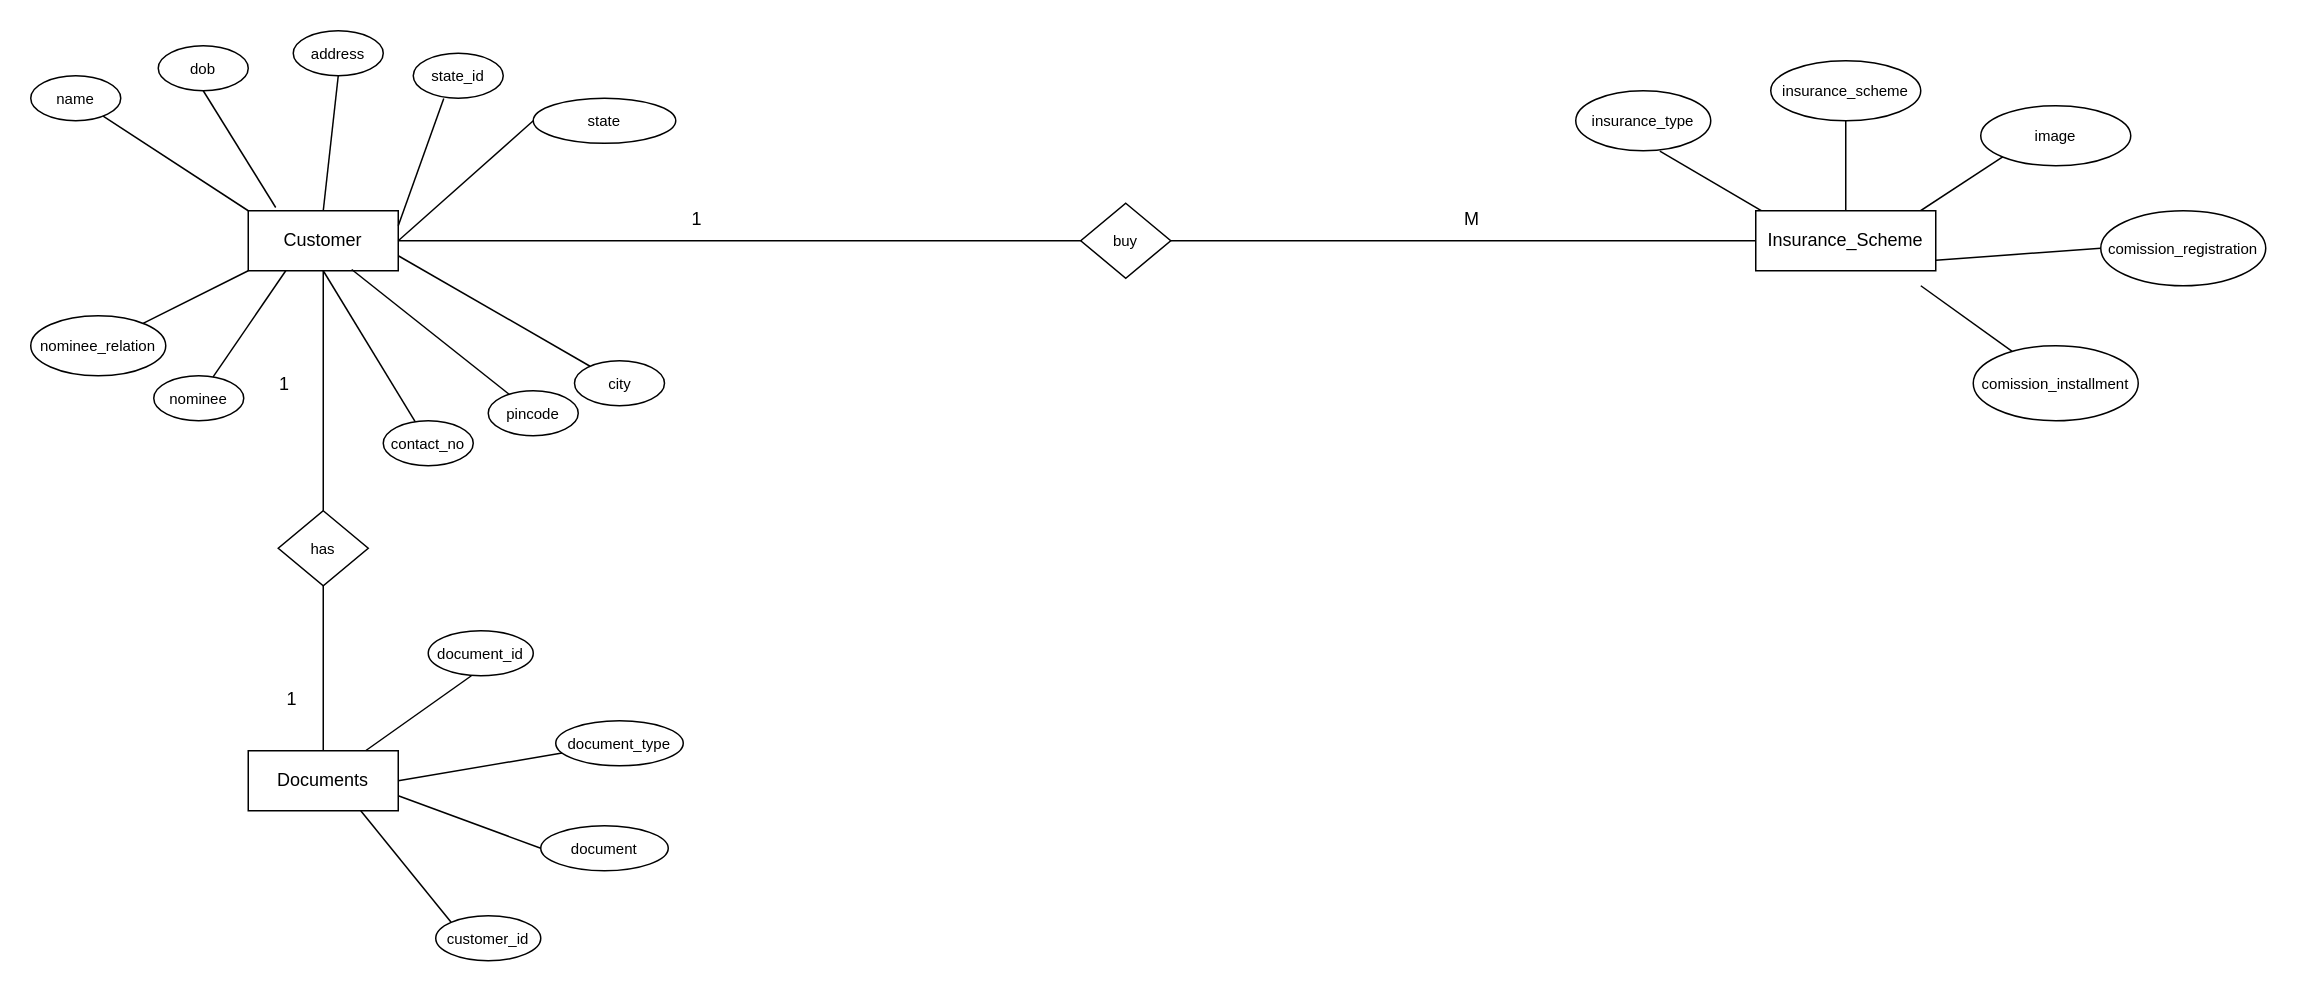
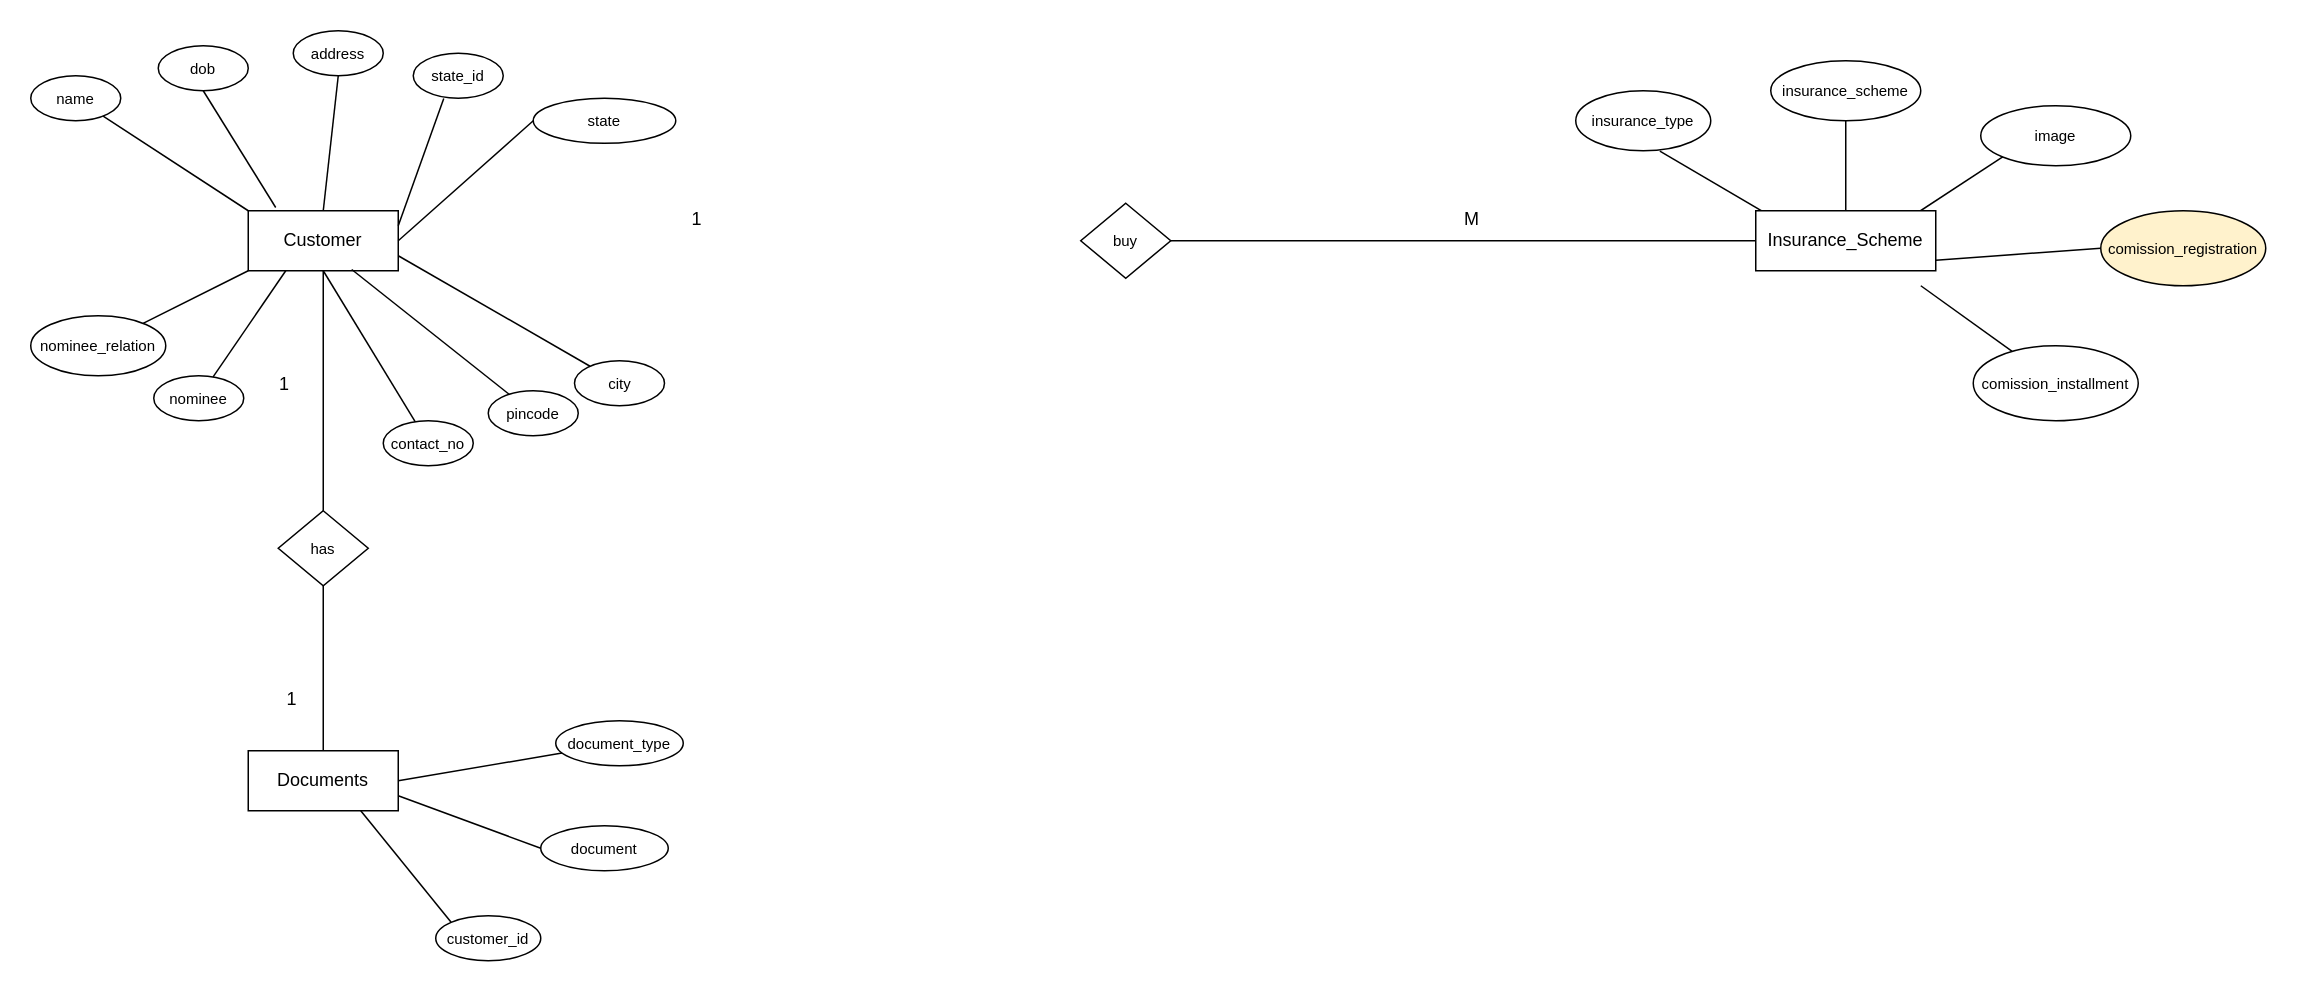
(740, 241) -> none
(2183, 248) -> (2183, 248)
(481, 653) -> none
(418, 714) -> none
